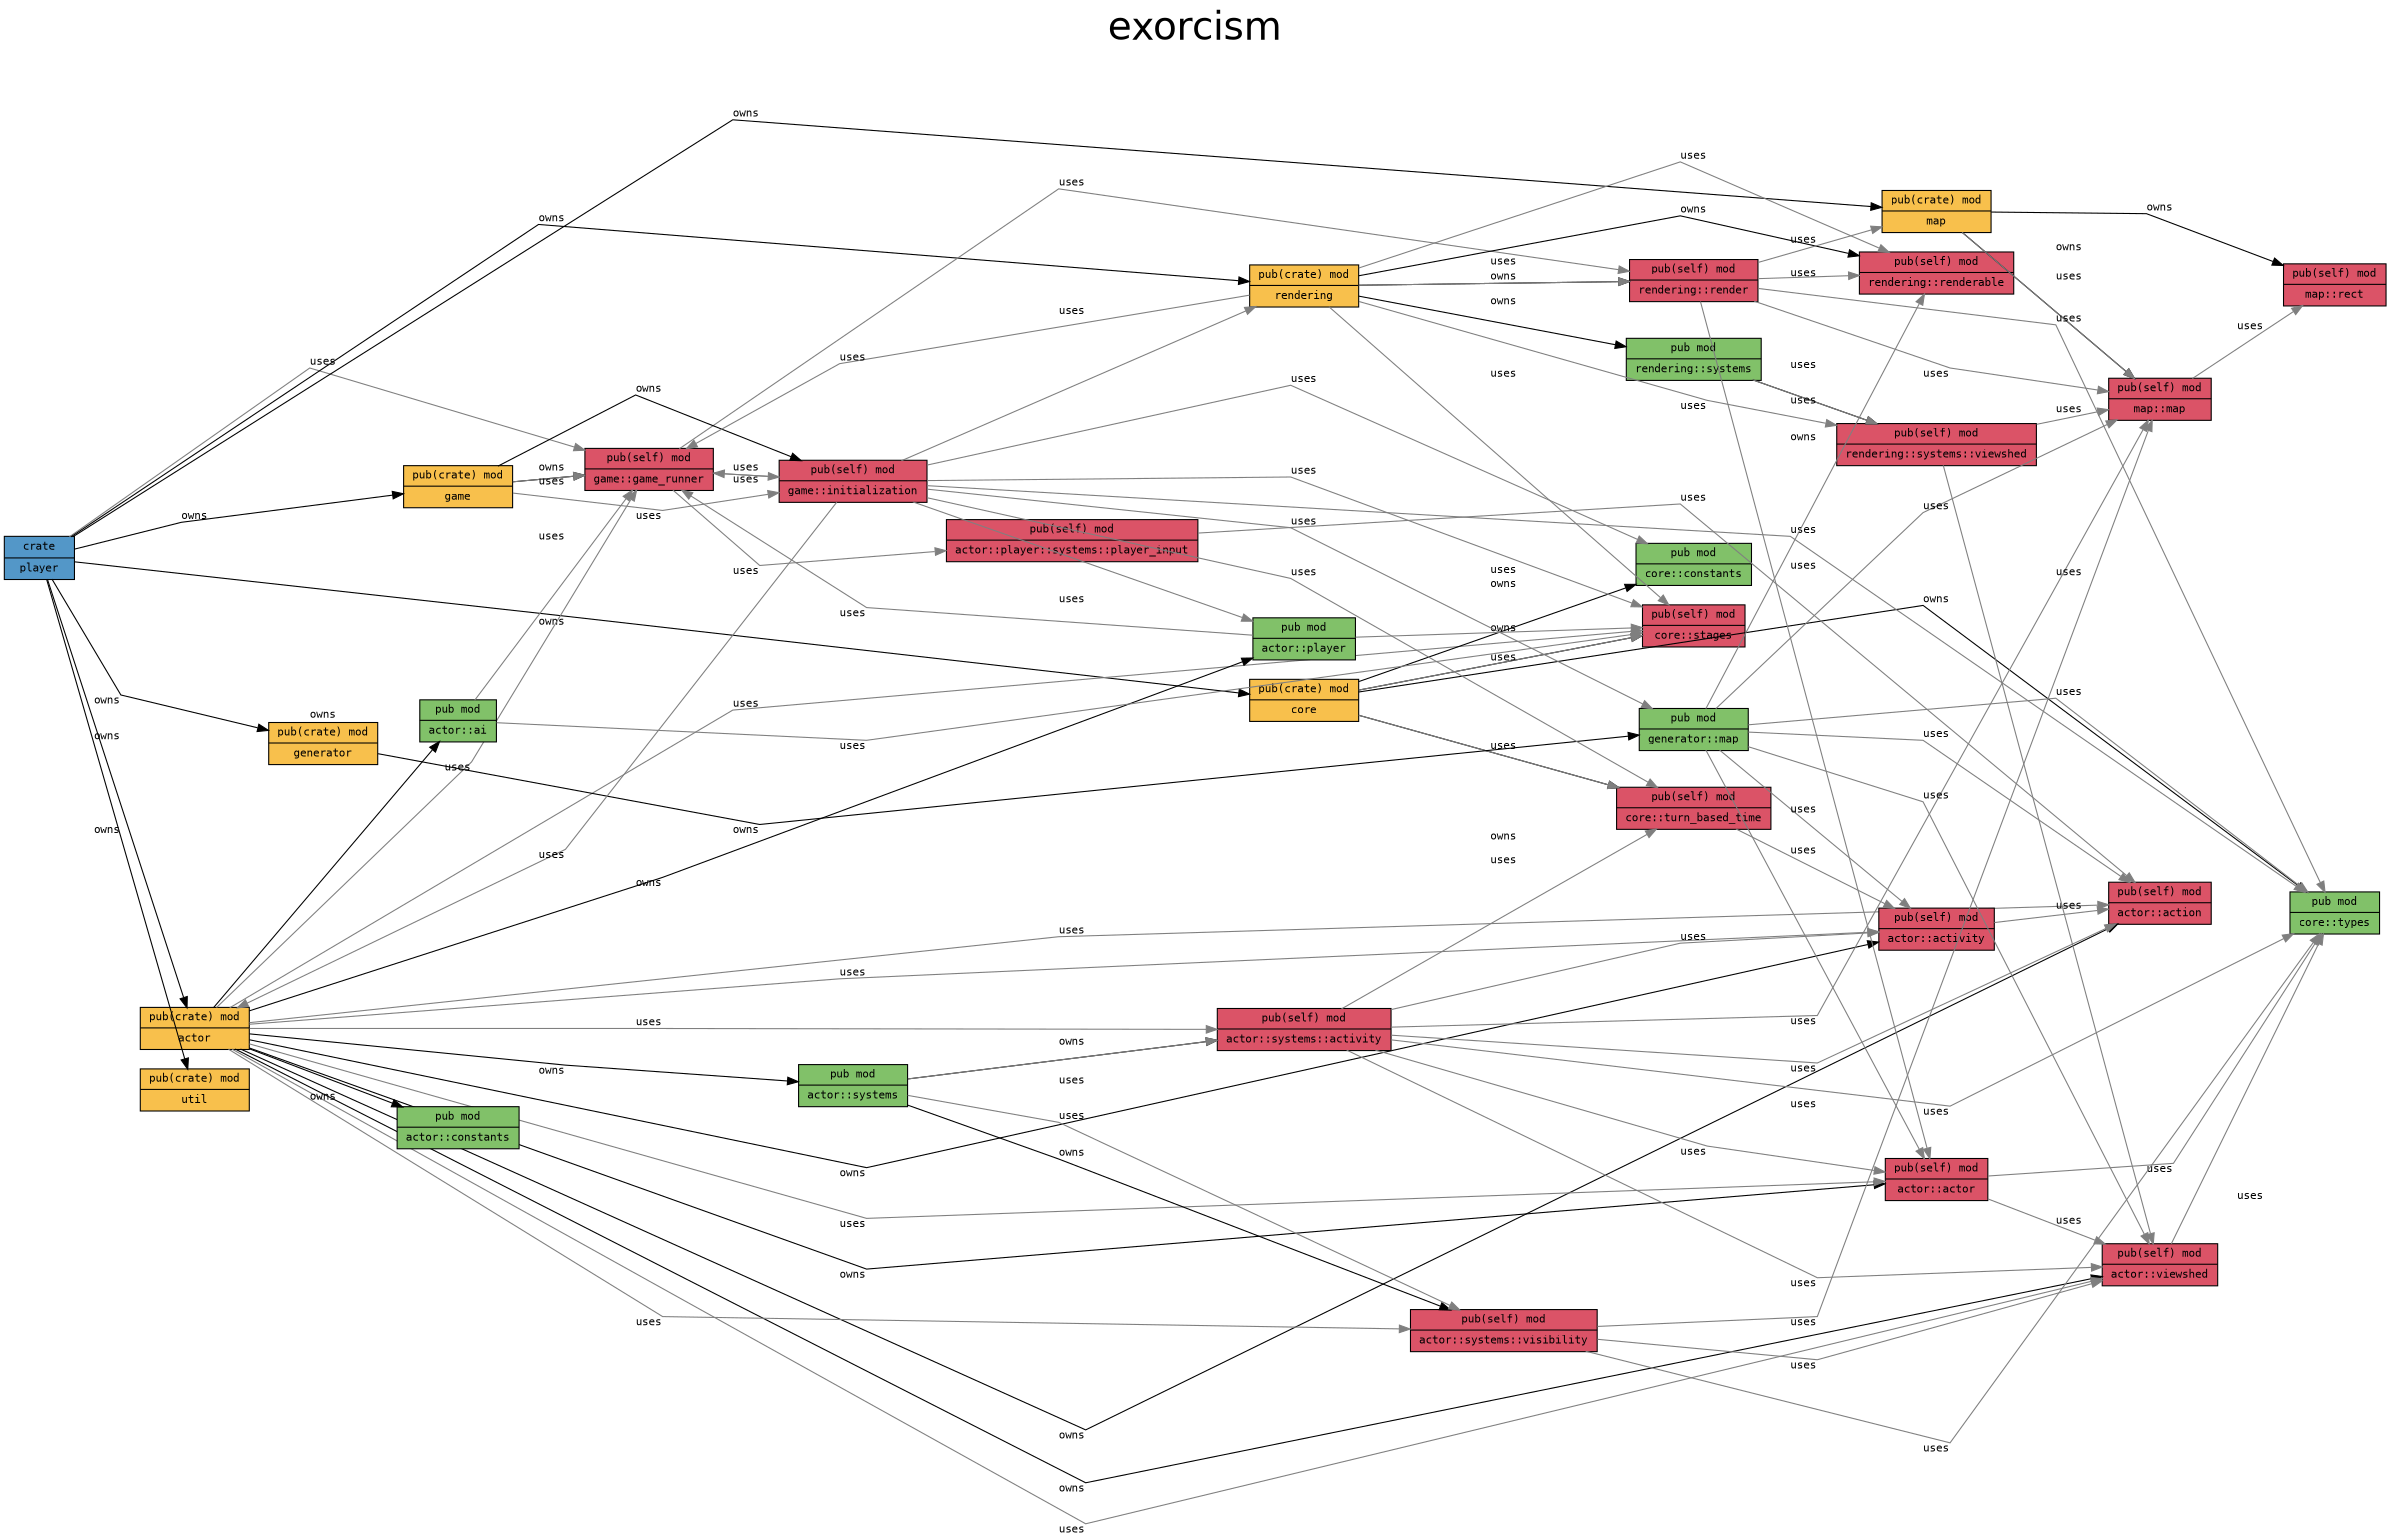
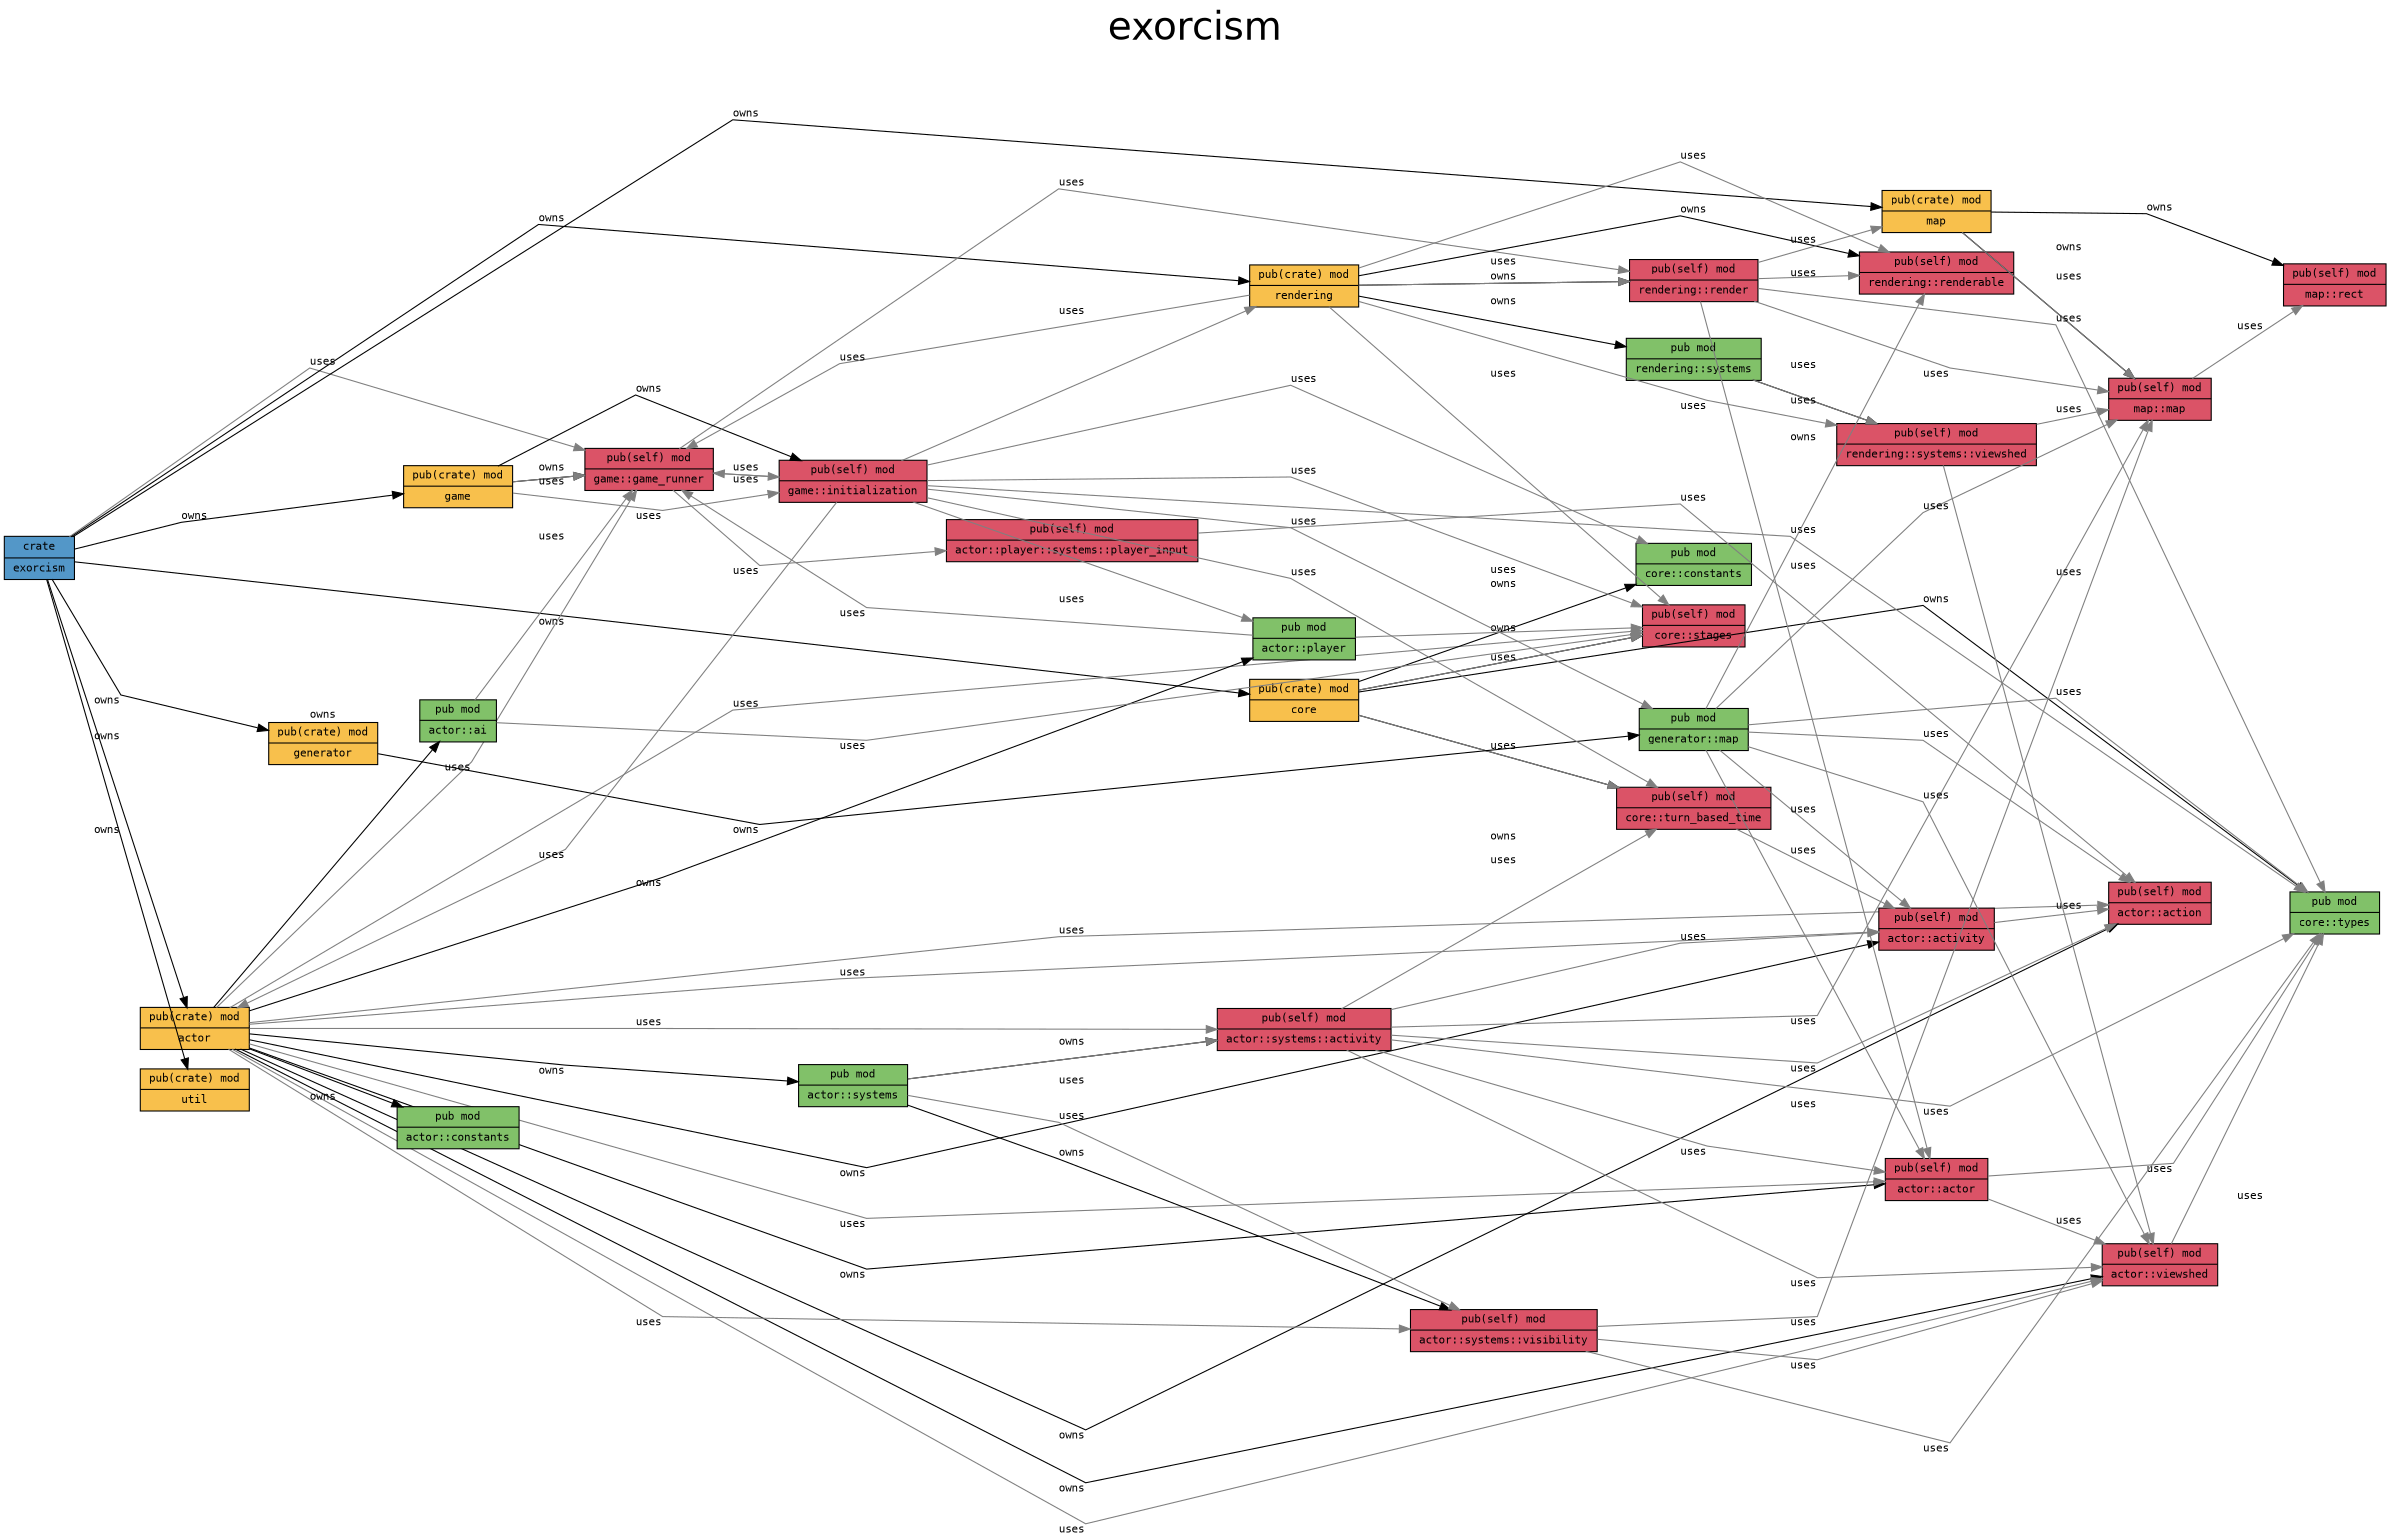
(39, 568) -> (39, 568)
